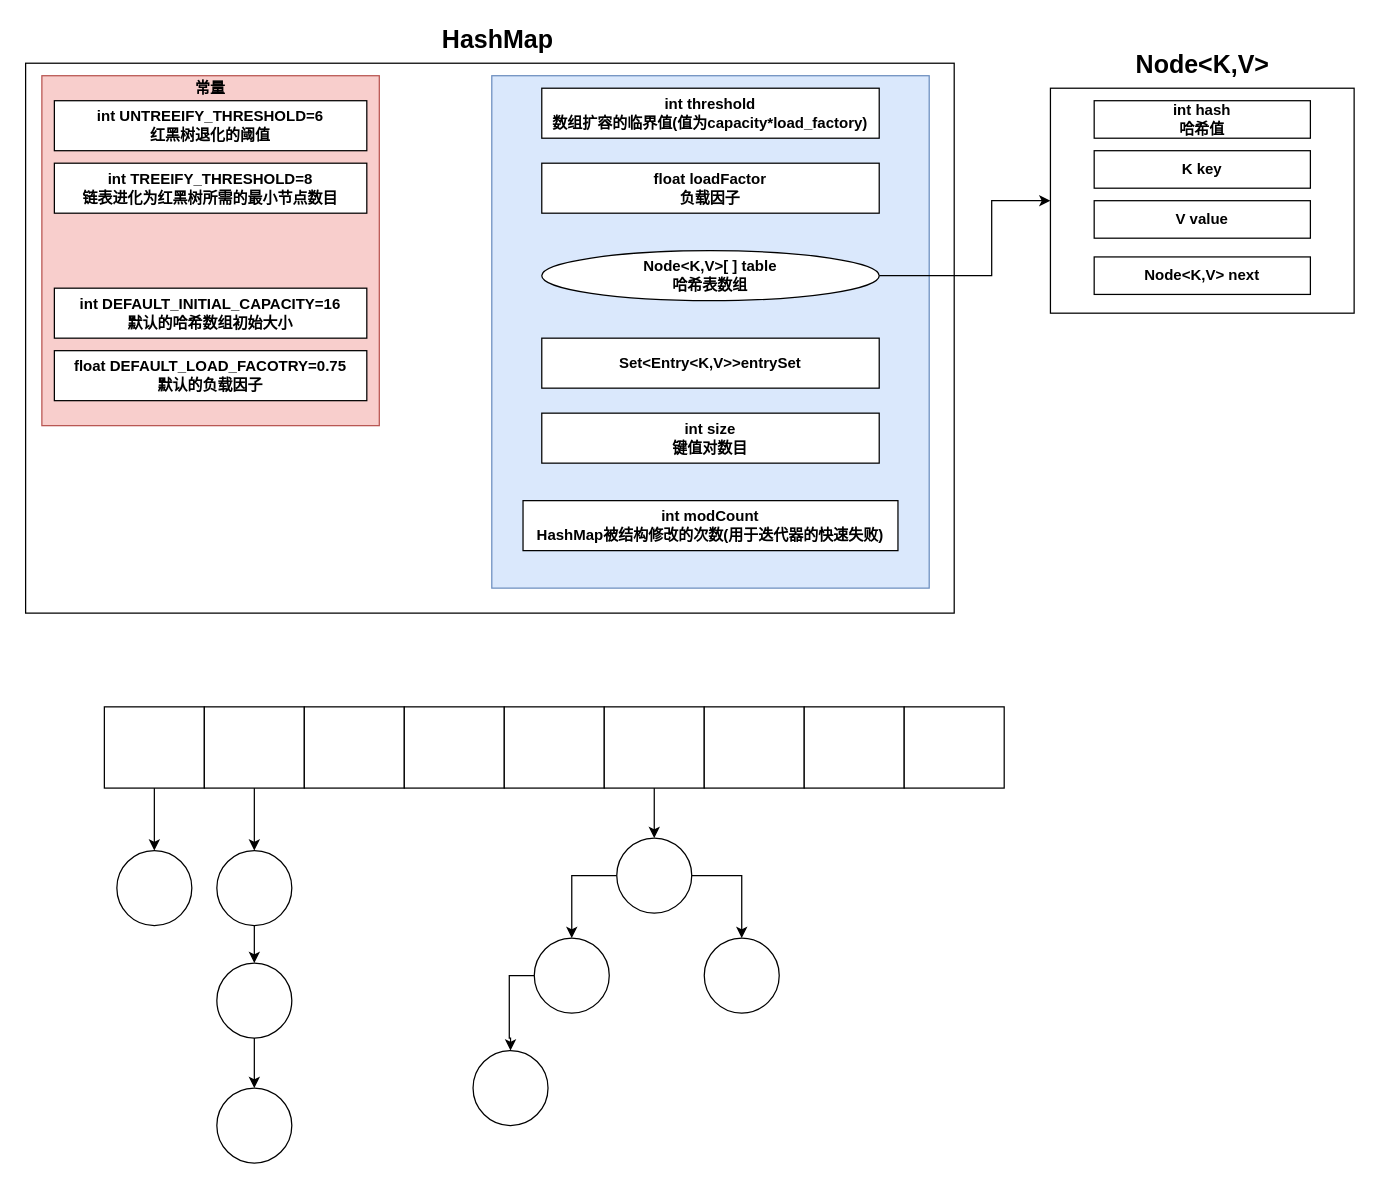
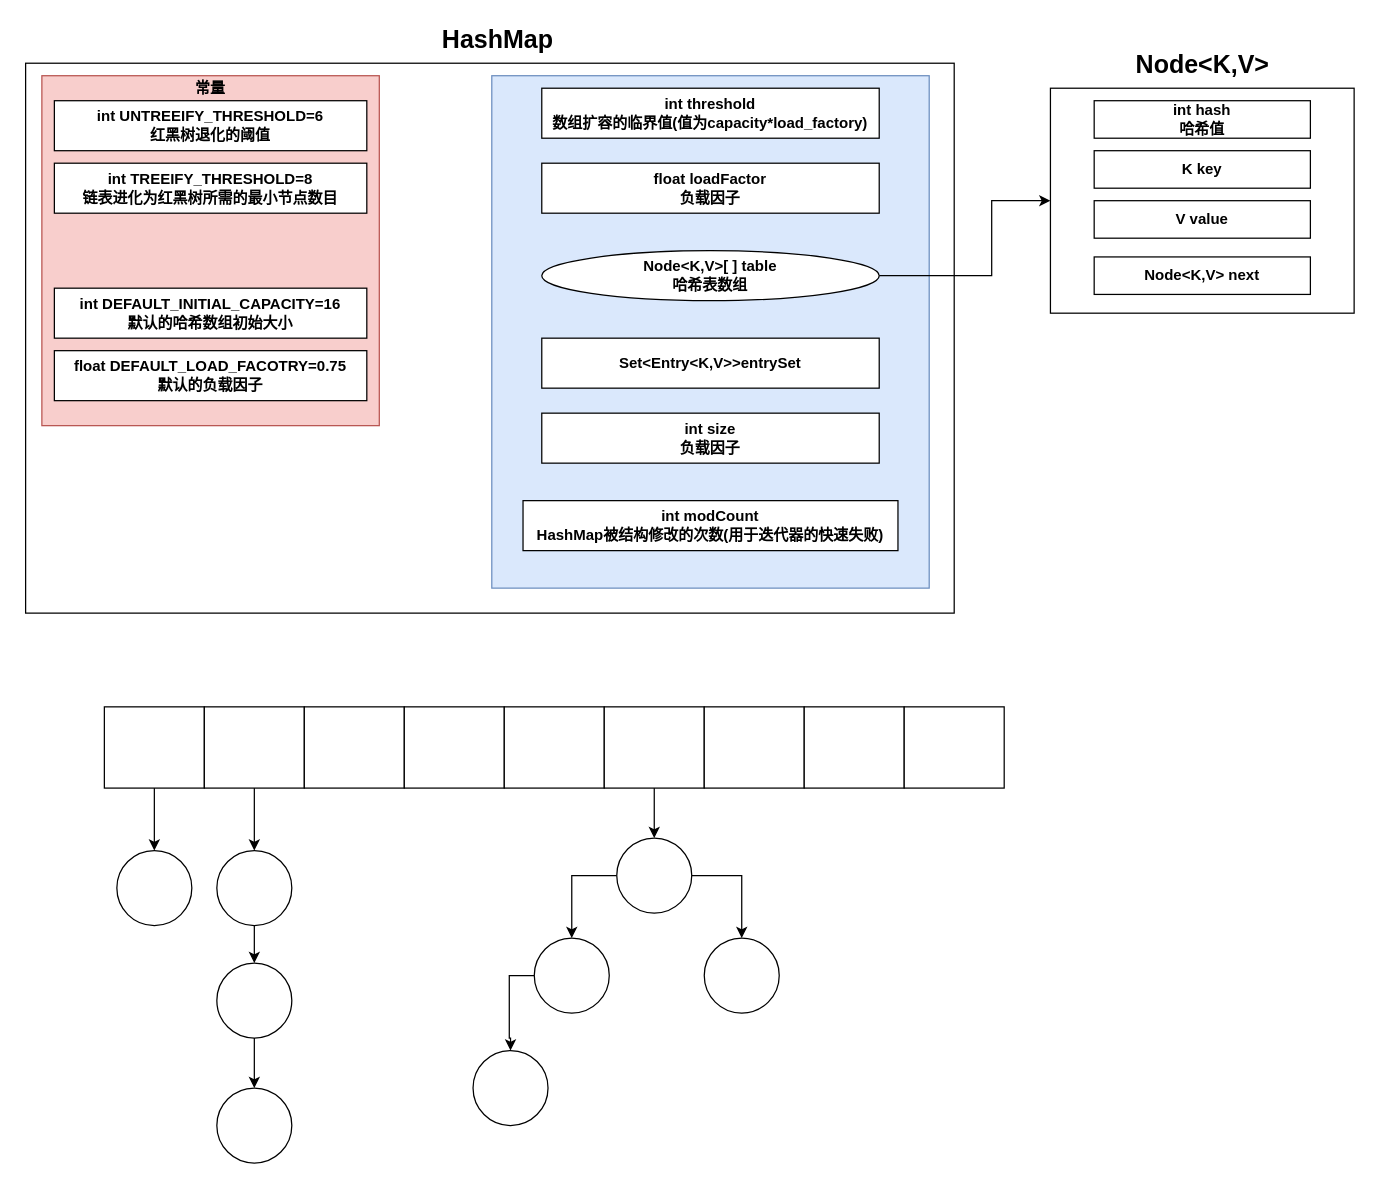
(711, 438) -> (711, 438)
